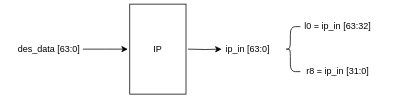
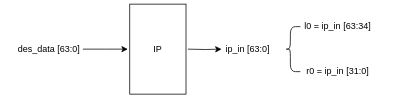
(338, 27) -> (338, 27)
(338, 72) -> (338, 72)
